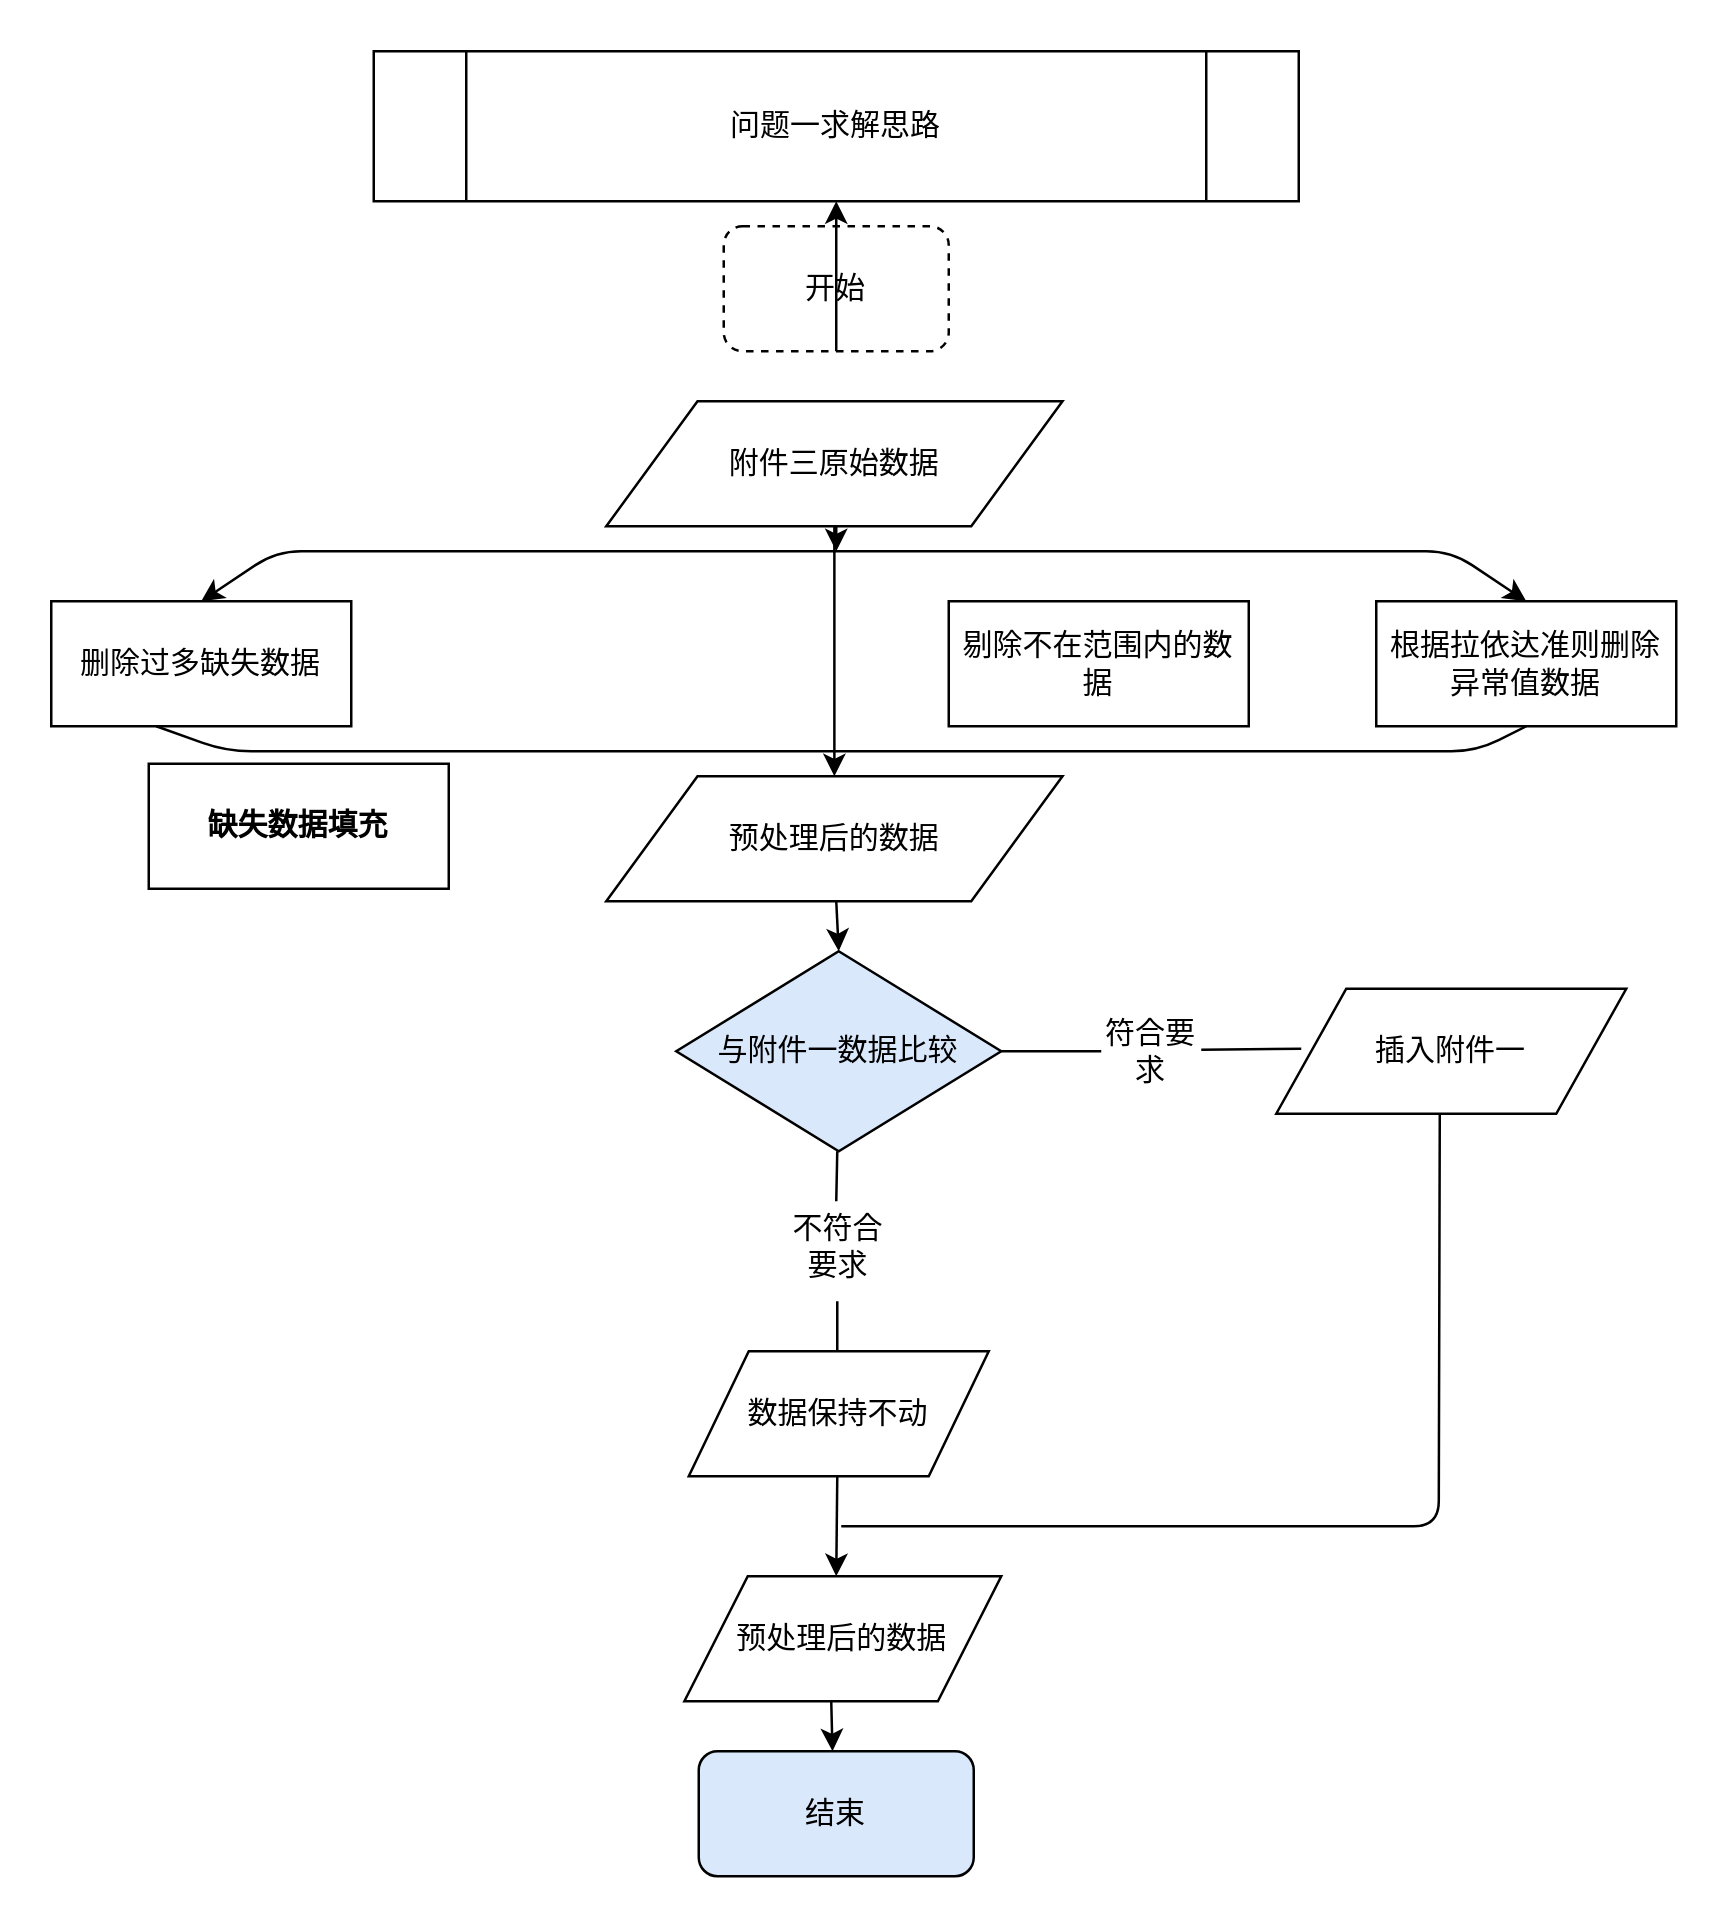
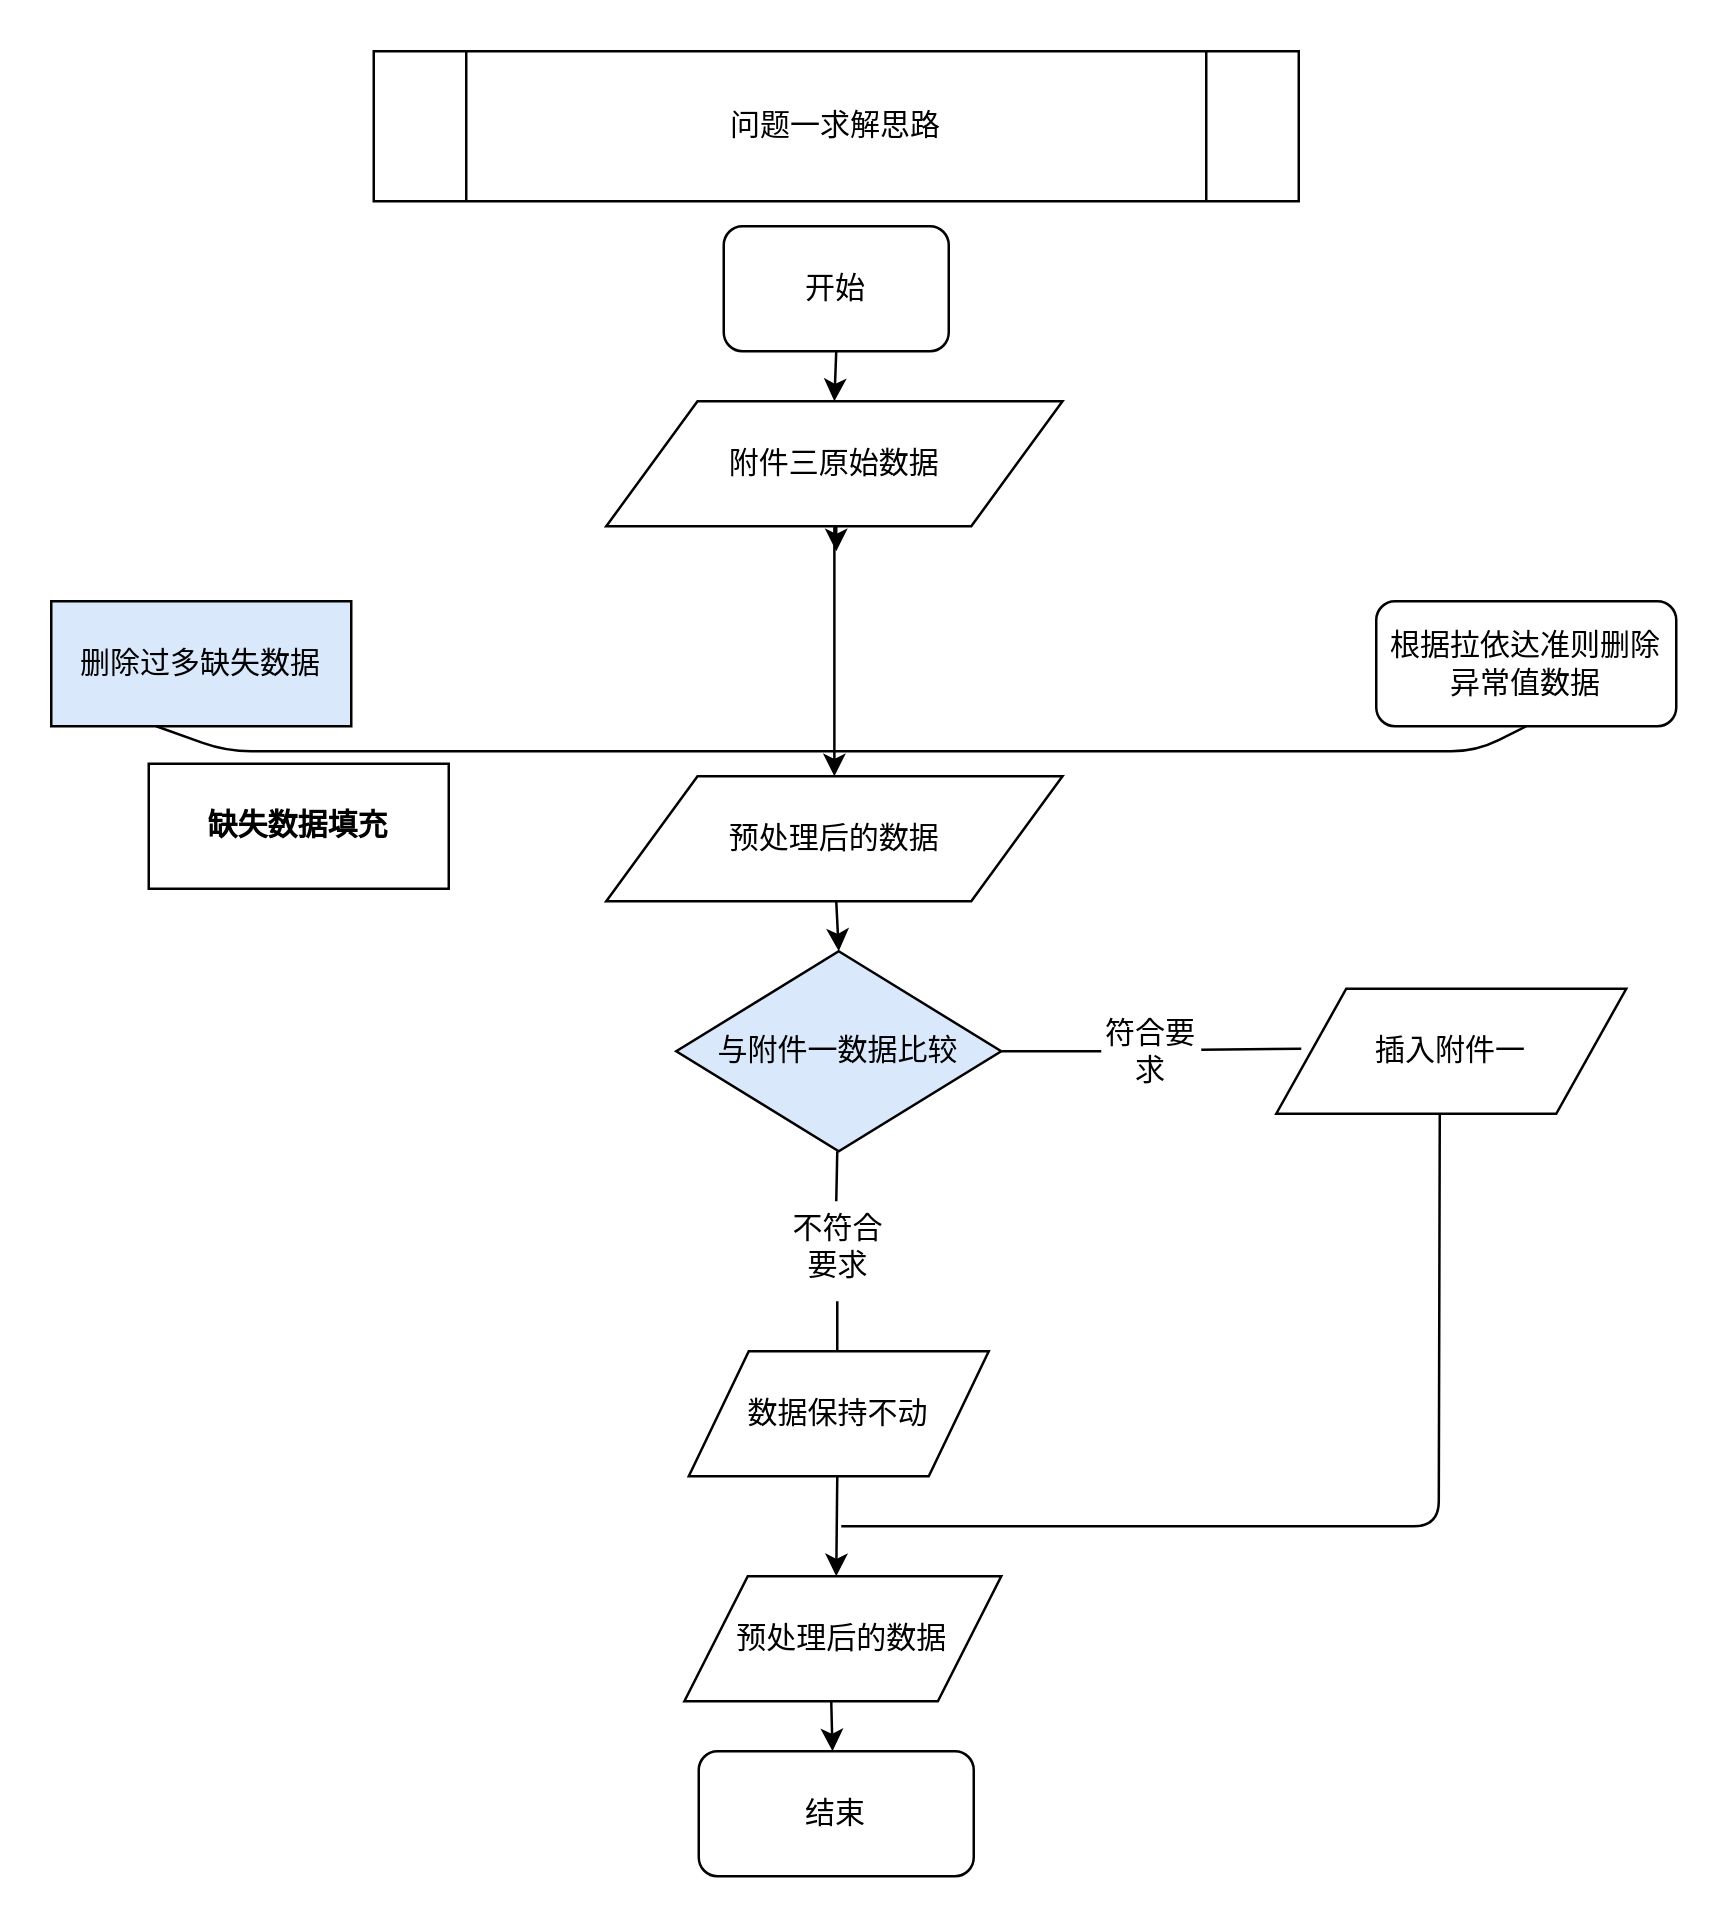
(836, 284) -> (836, 368)
(836, 289) -> (836, 289)
(1177, 551) -> none
(201, 664) -> (201, 664)
(1099, 664) -> none
(1526, 664) -> (1526, 664)
(836, 1814) -> (836, 1814)
